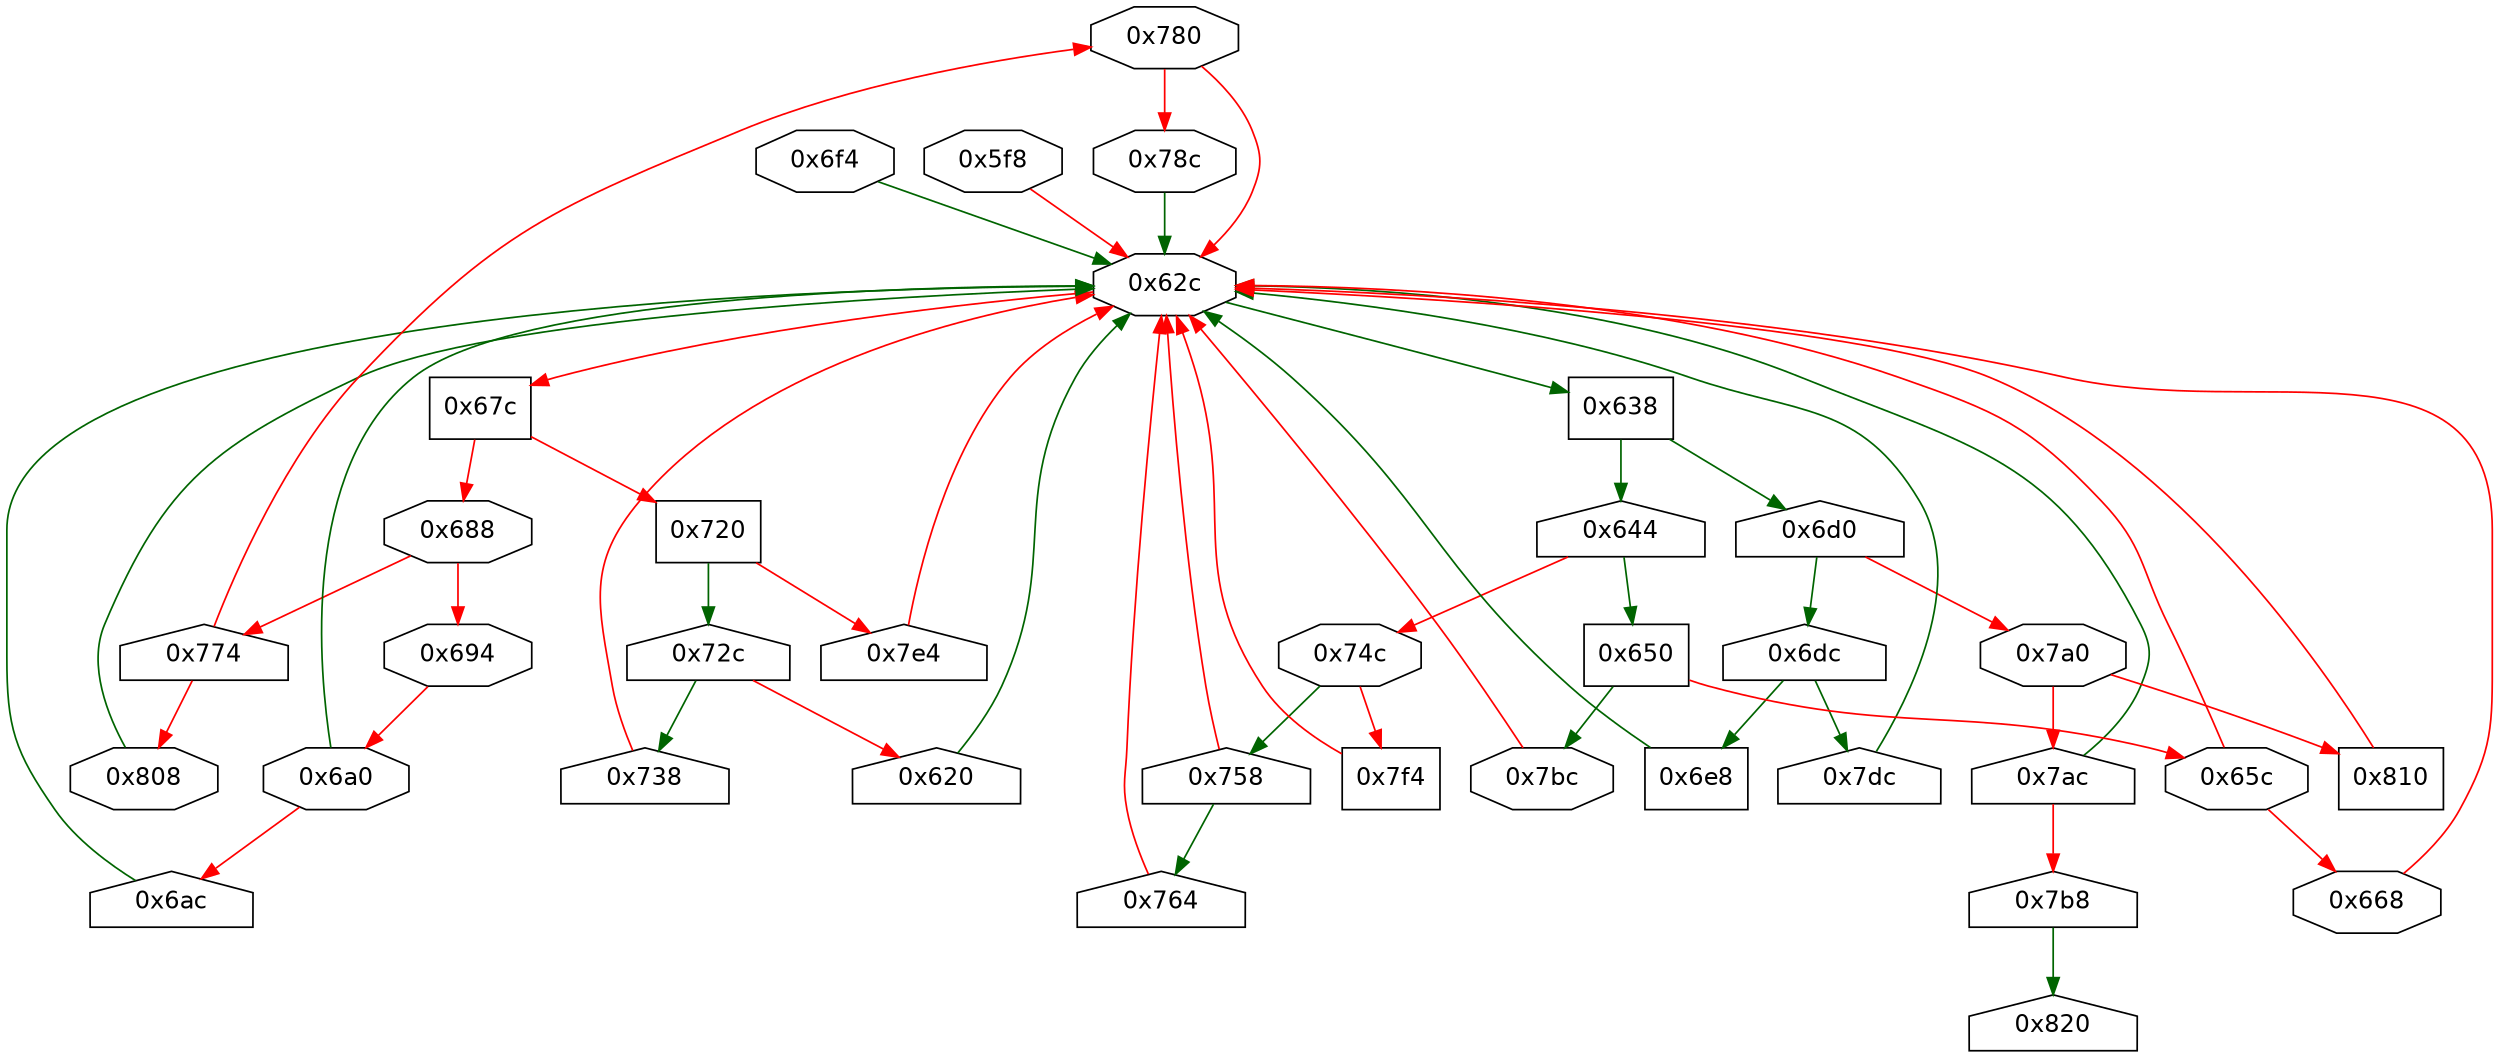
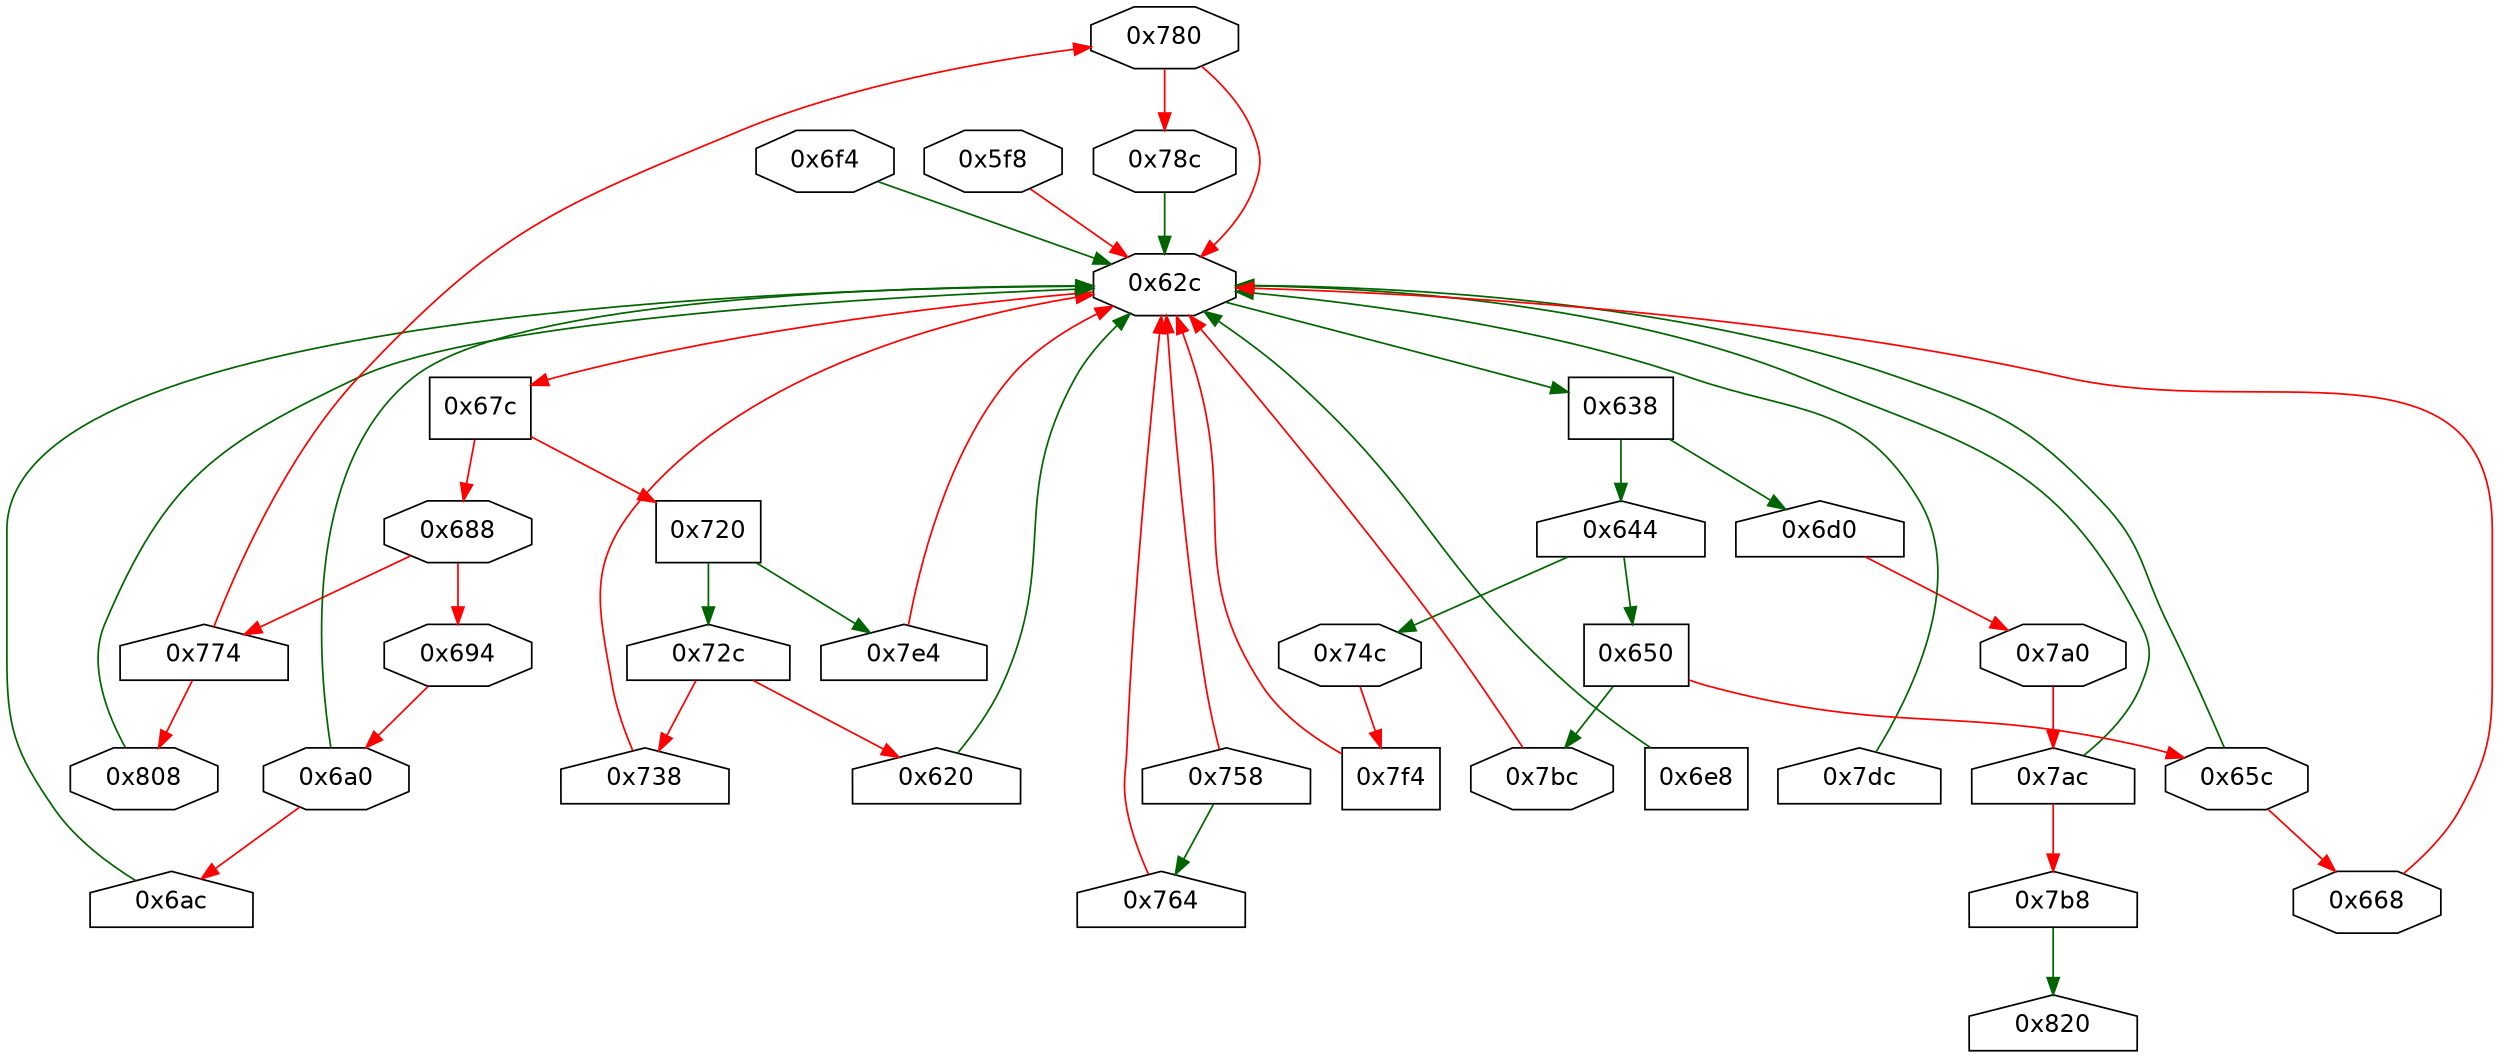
(1833, 357) -> (1833, 357)
(1491, 591) -> (1491, 591)
(806, 593) -> (806, 593)
(1804, 655) -> none
(681, 708) -> (681, 708)
(1297, 708) -> none
(2391, 779) -> none
